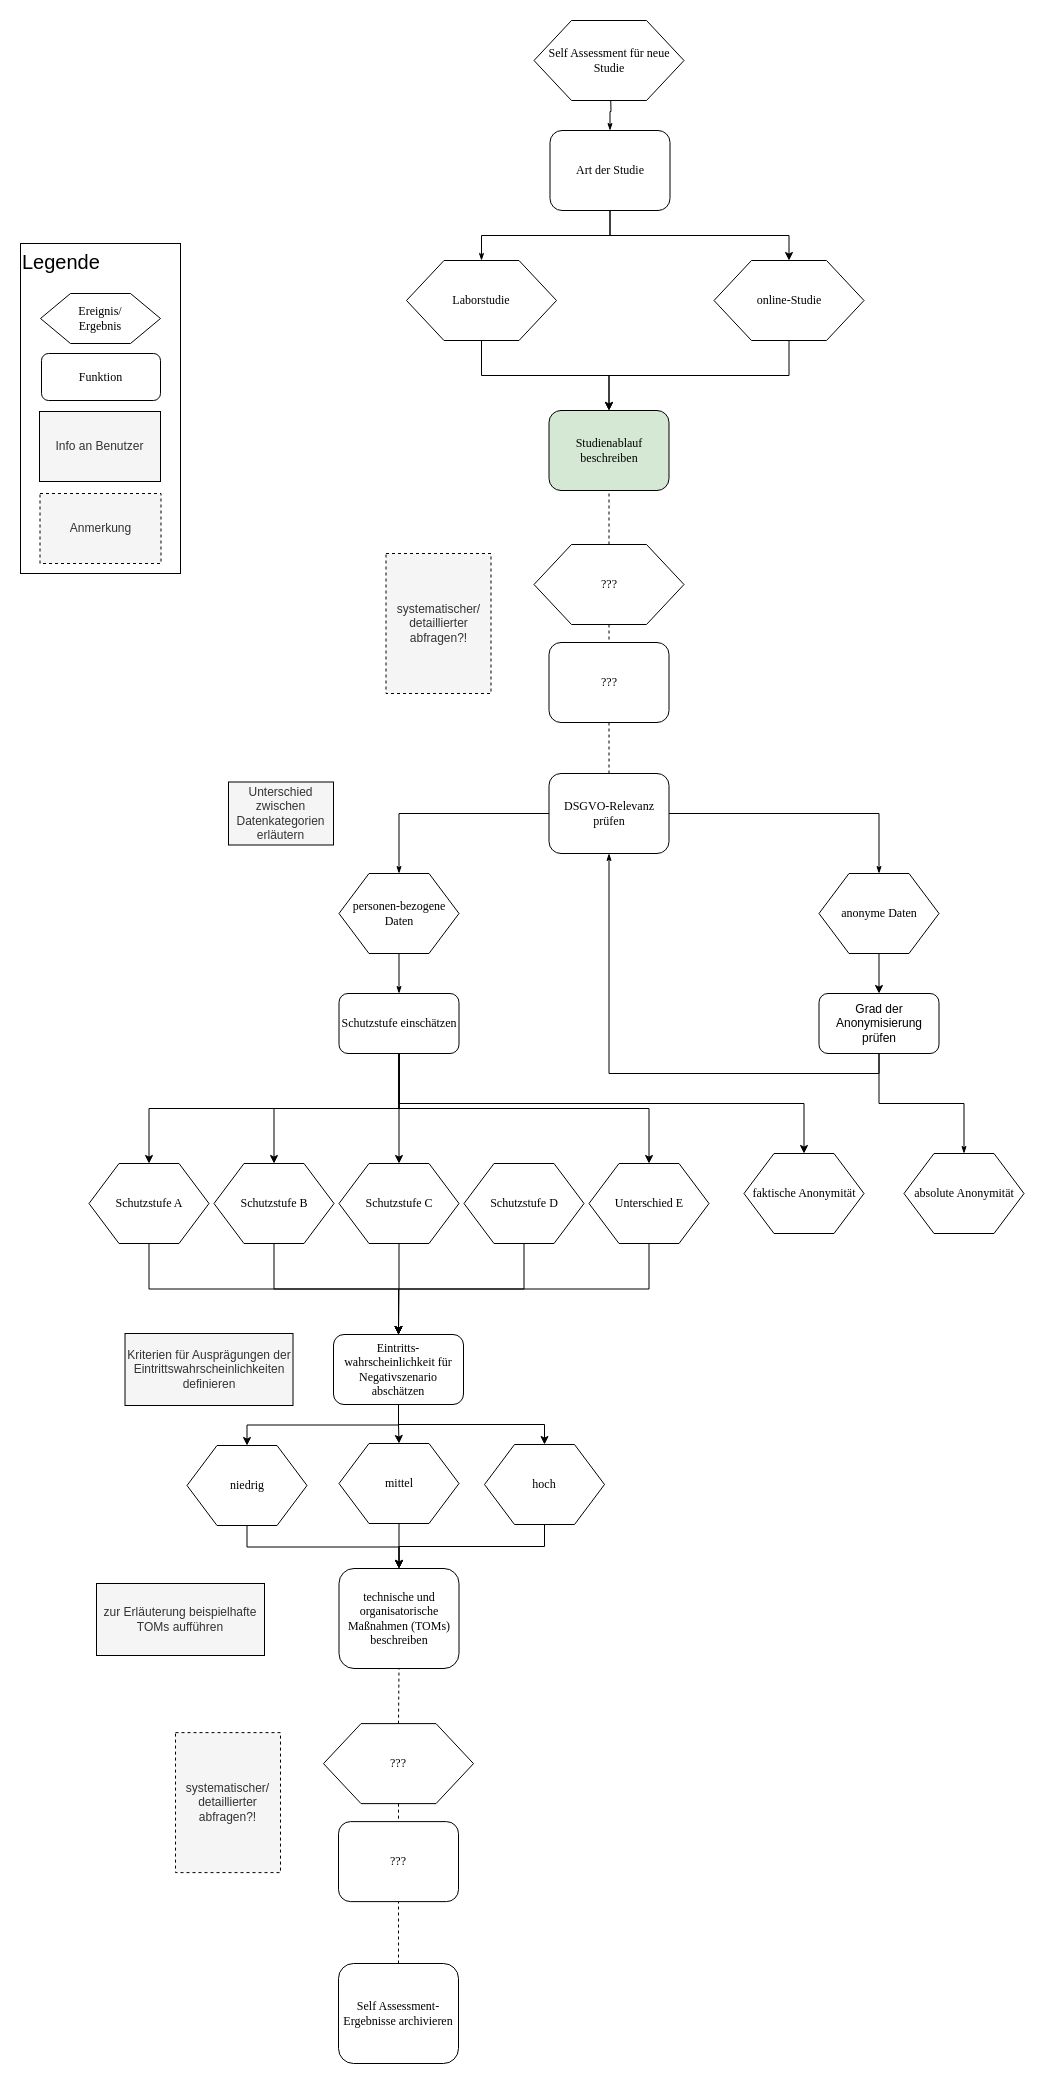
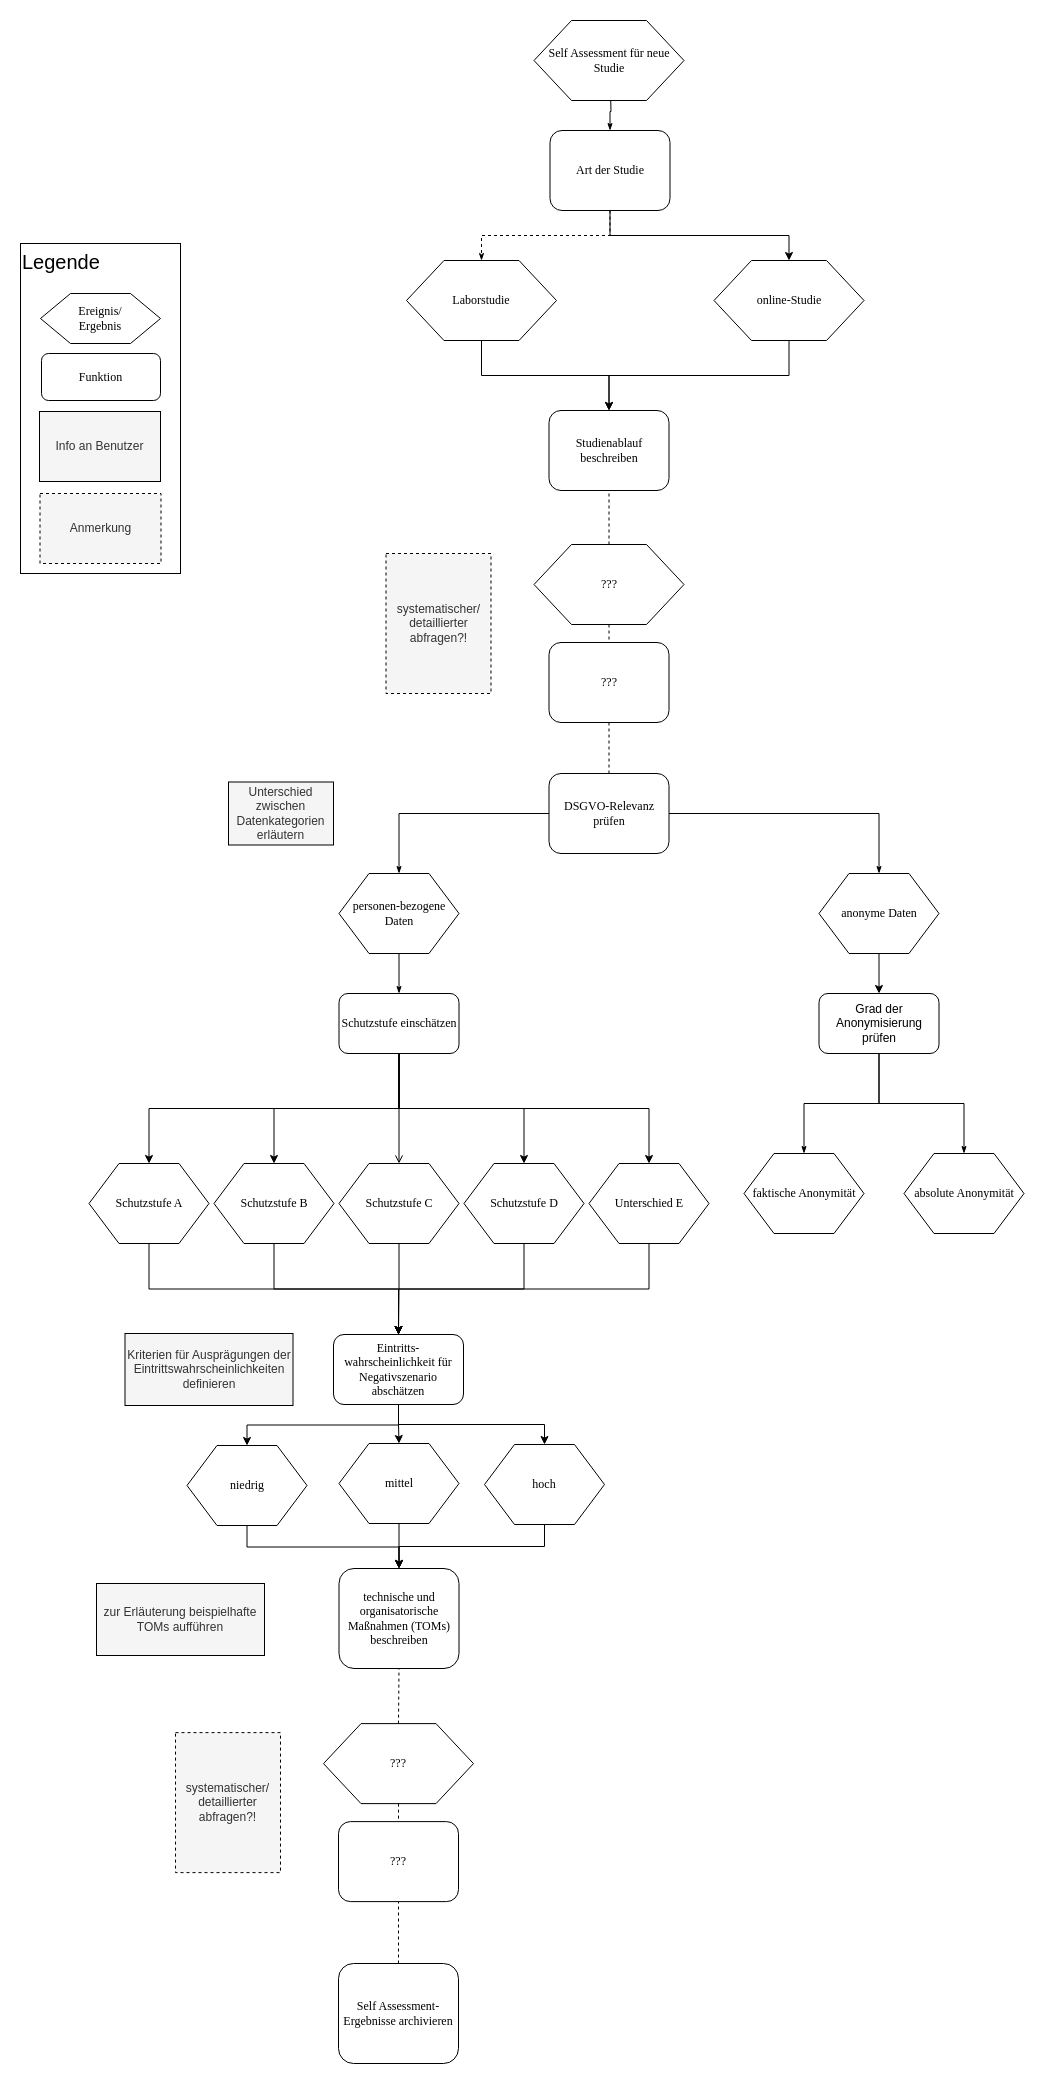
(536, 236) -> (536, 236)
(609, 451) -> (609, 451)
(636, 1074) -> (842, 1104)
(601, 1104) -> (524, 1133)
(399, 1155) -> (399, 1156)
